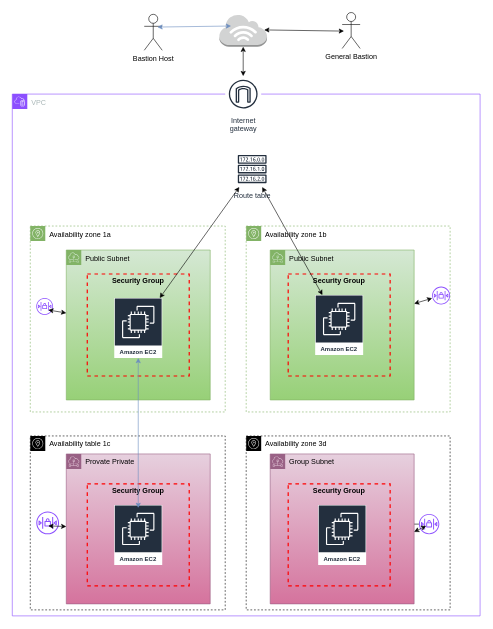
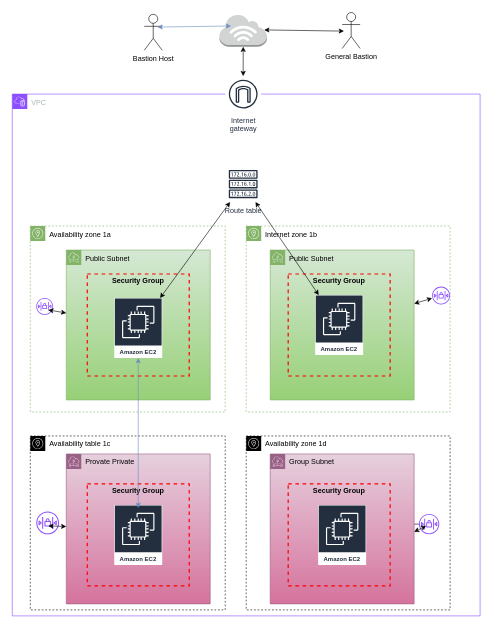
(252, 169) -> (243, 184)
(299, 234) -> (296, 234)
(299, 444) -> (299, 444)
